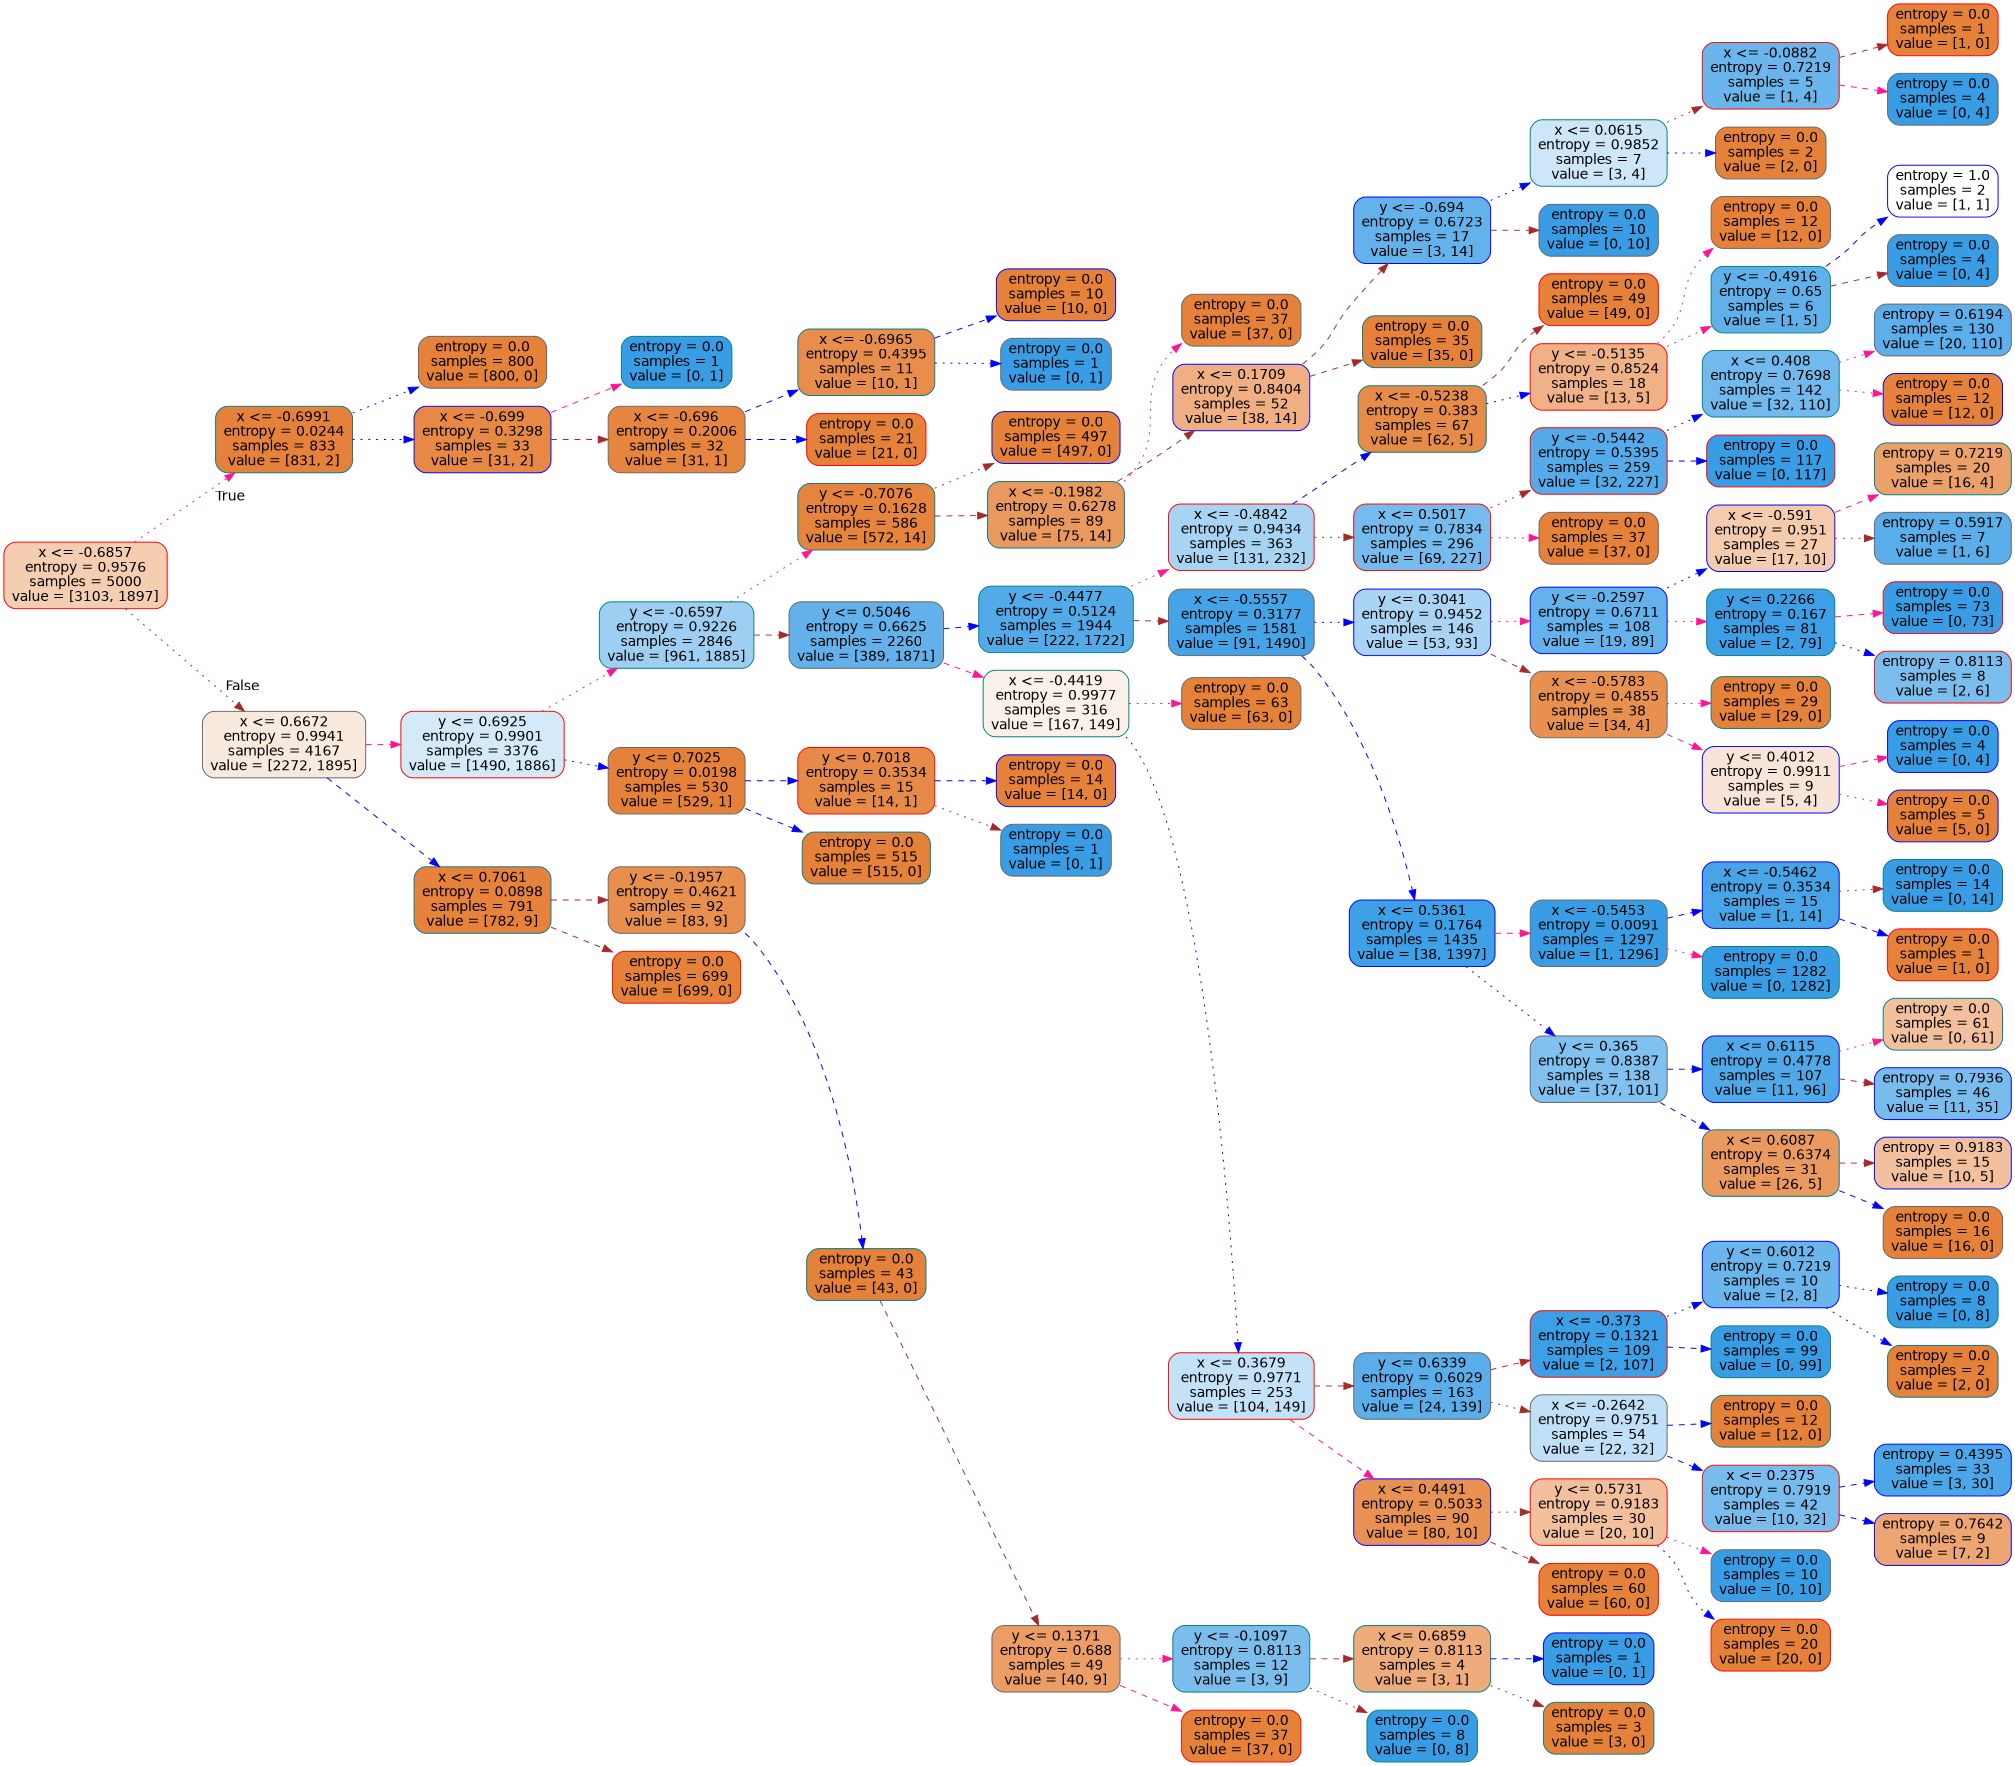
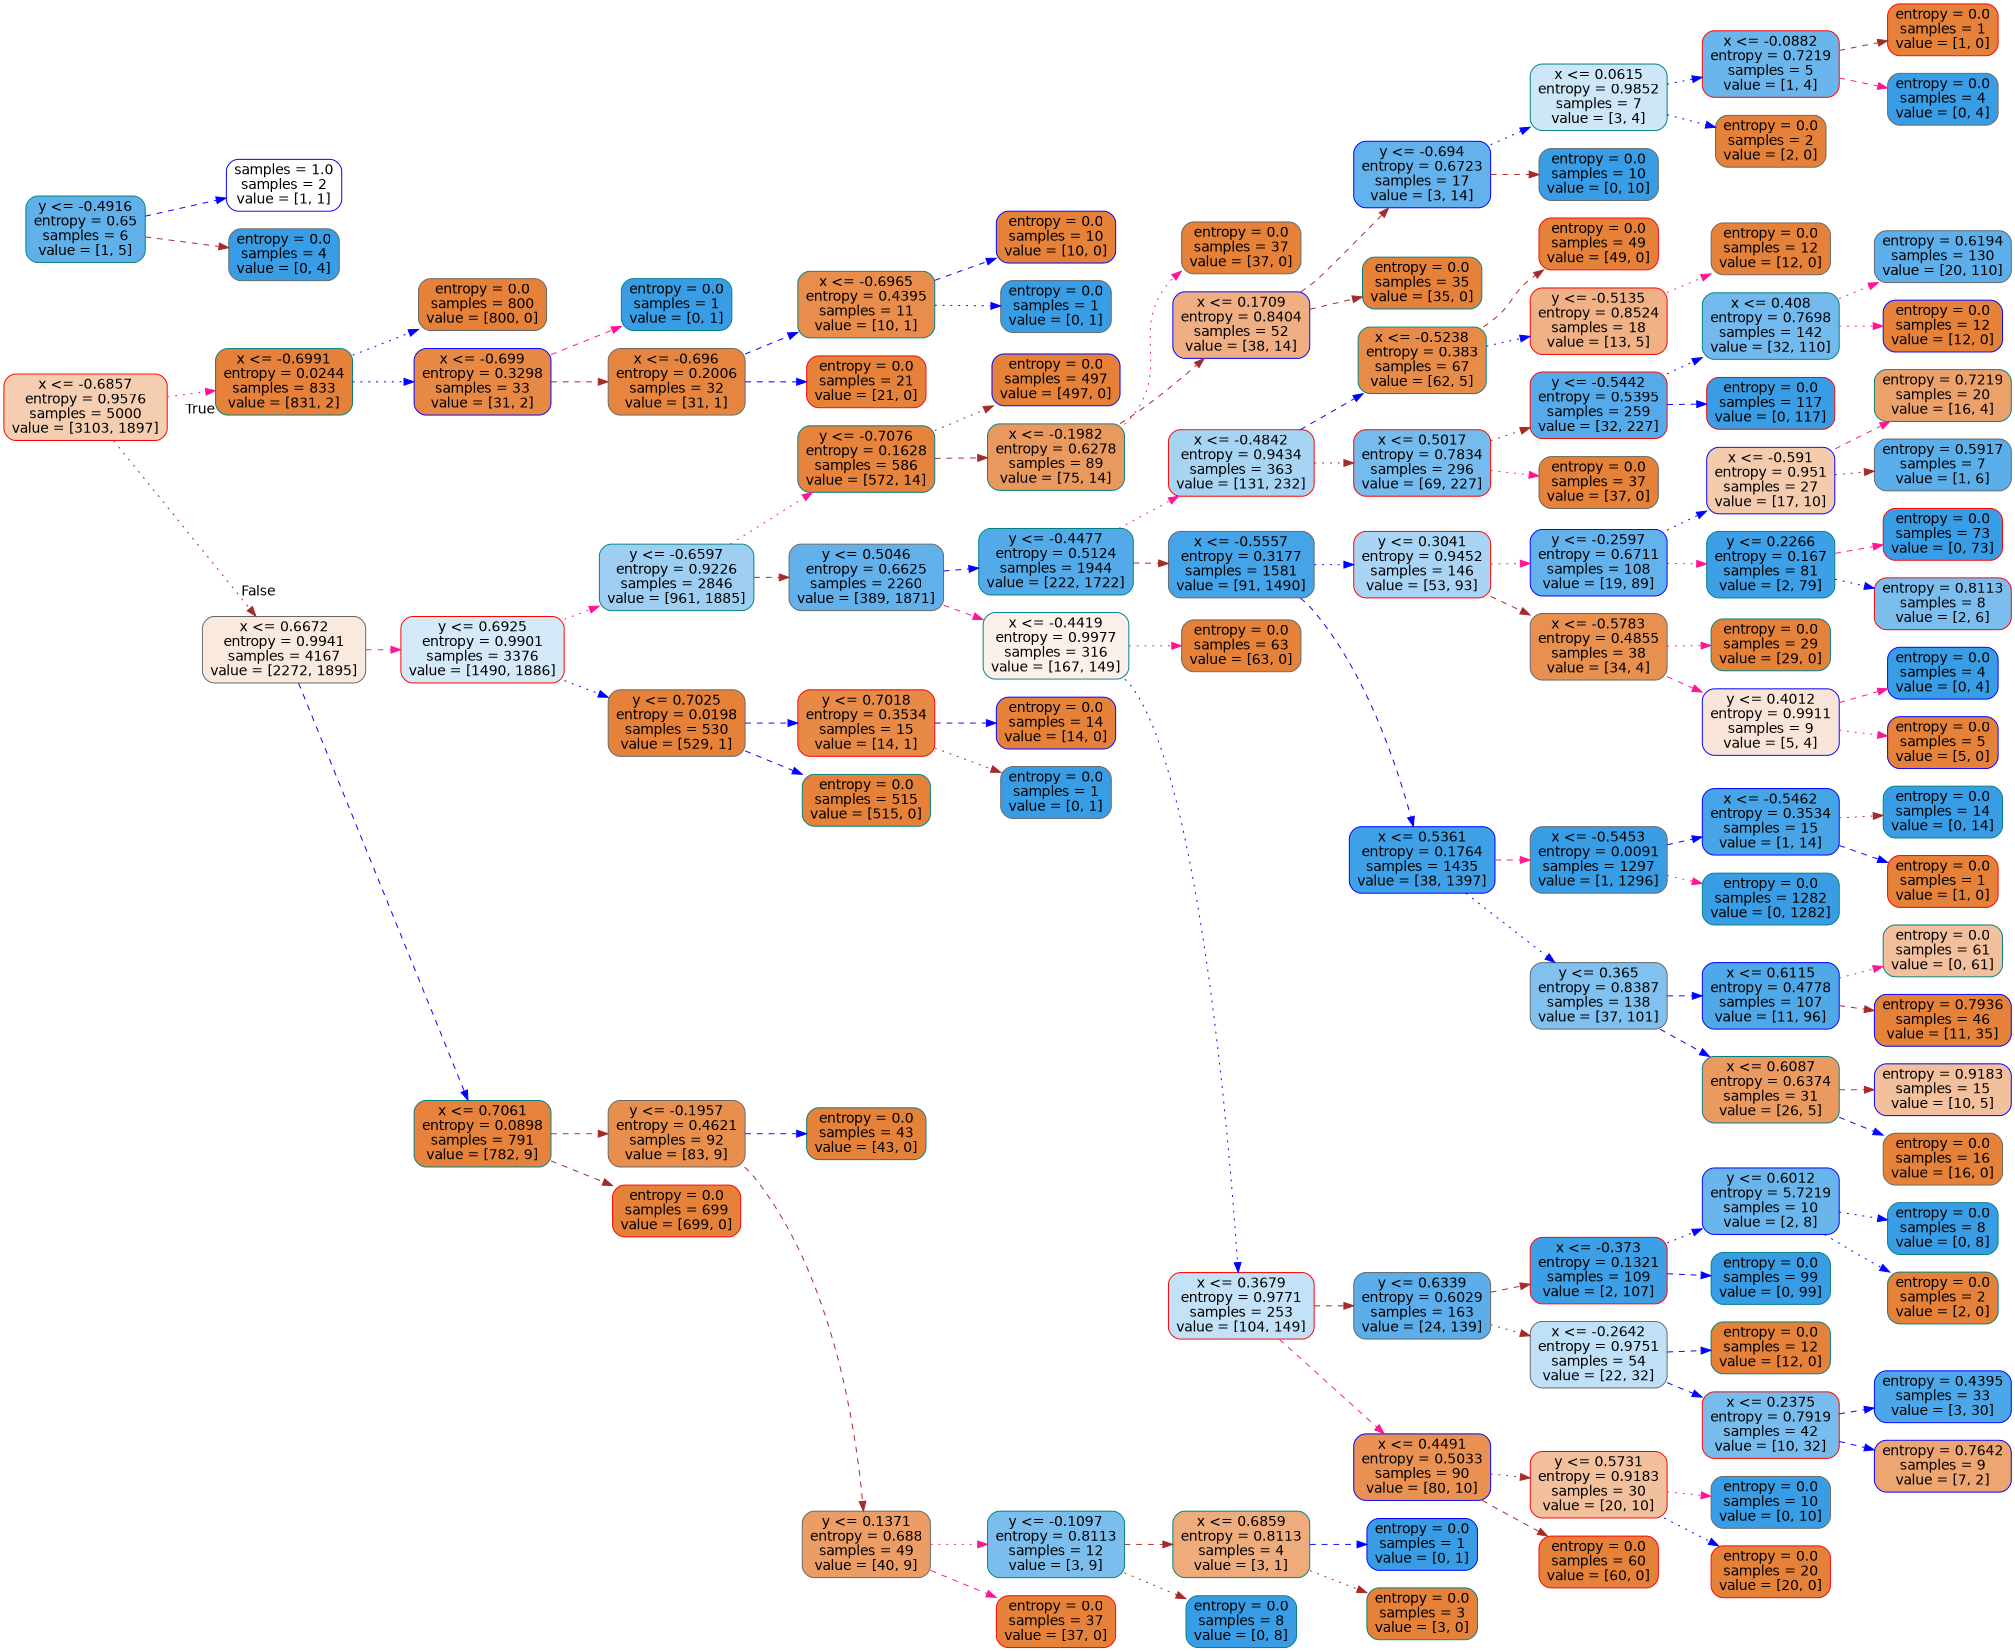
(1680, 116) -> (1680, 82)
(1943, 191) -> (284, 185)
(1684, 338) -> none
(1422, 622) -> (1422, 565)
(1943, 1094) -> (1943, 1020)
(1771, 1275) -> (1771, 1201)
(957, 1459) -> (828, 1325)
